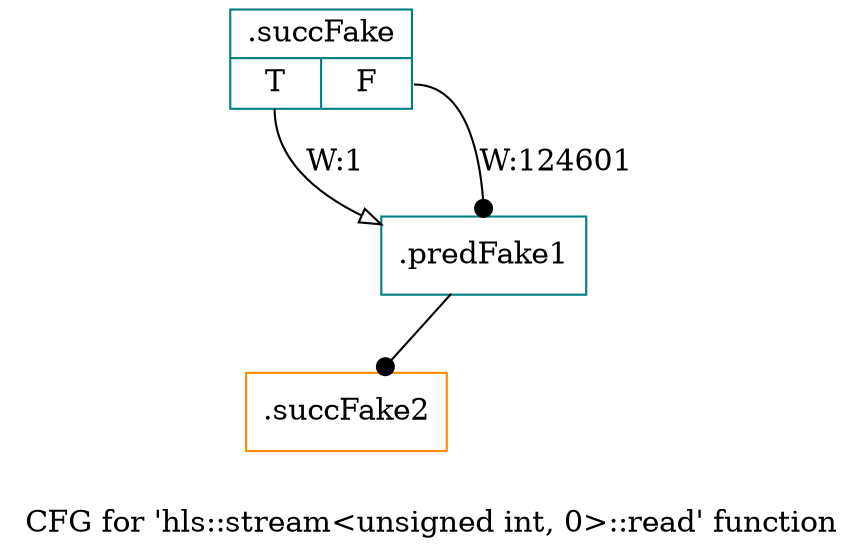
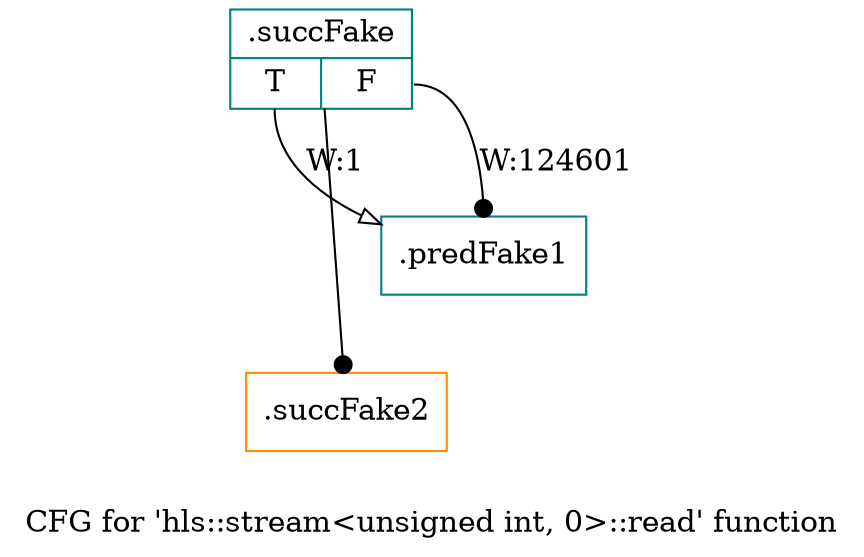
(421, 327) -> (334, 232)
